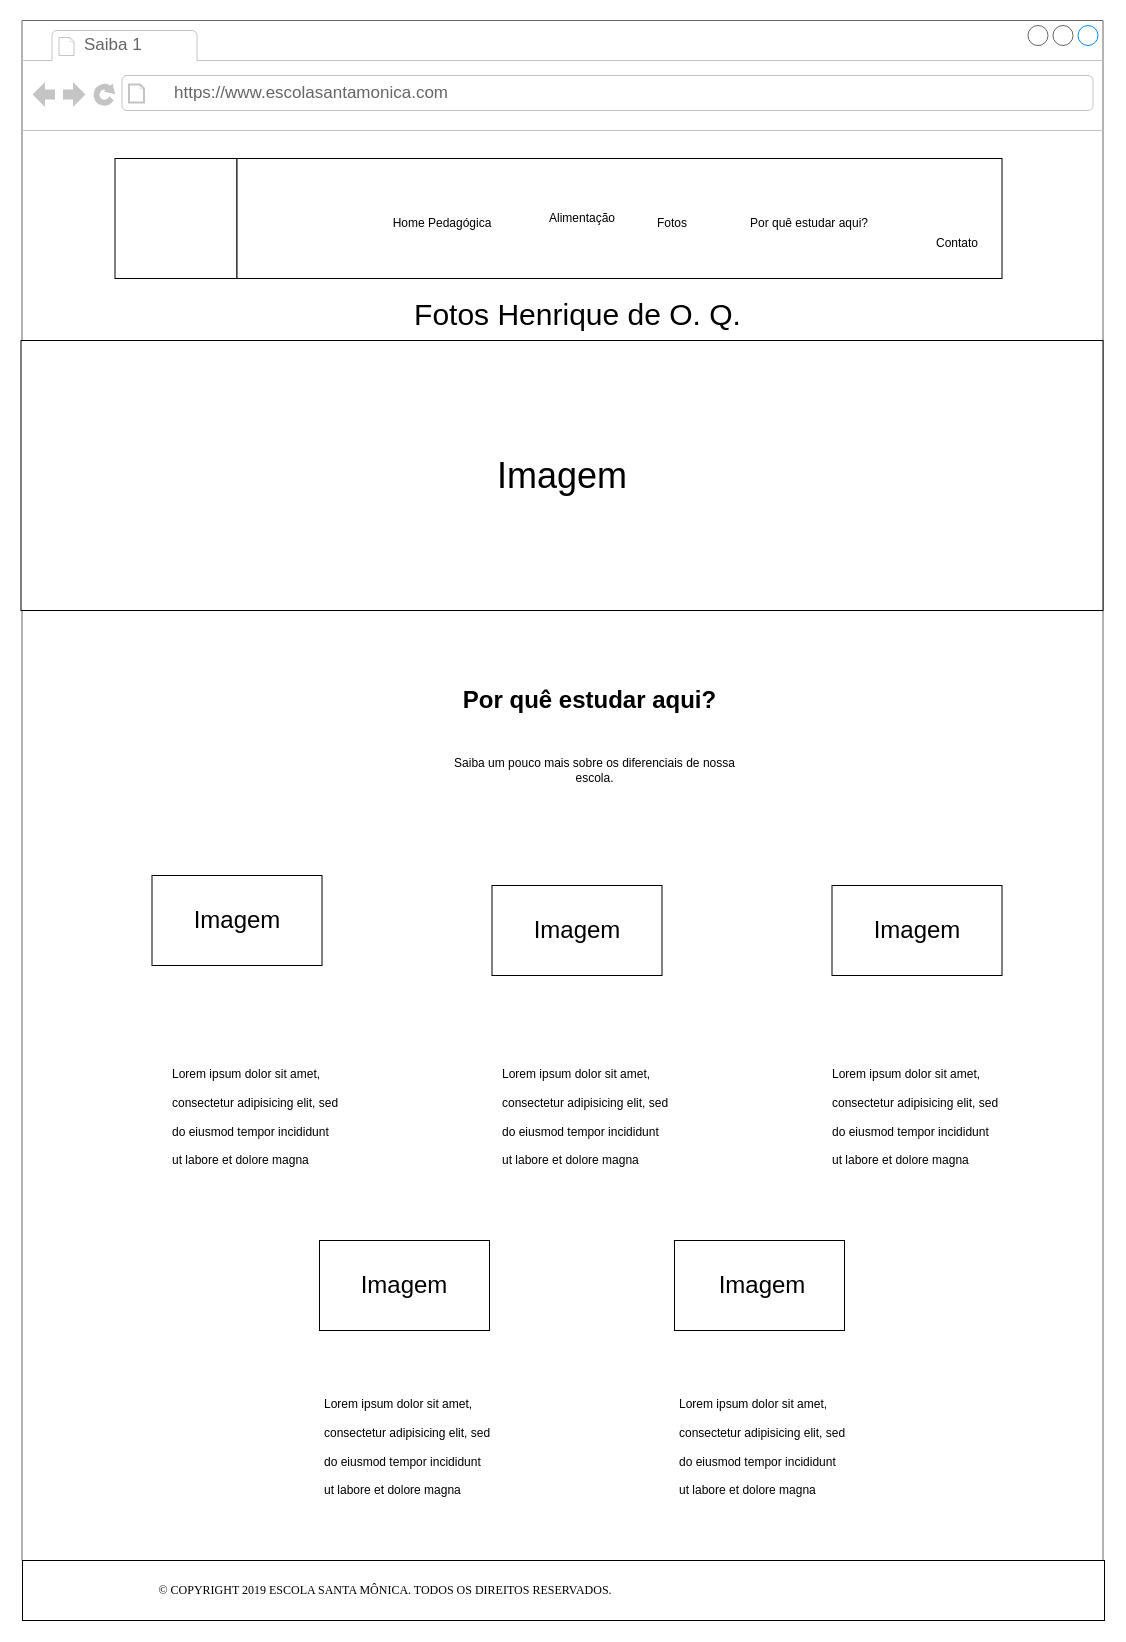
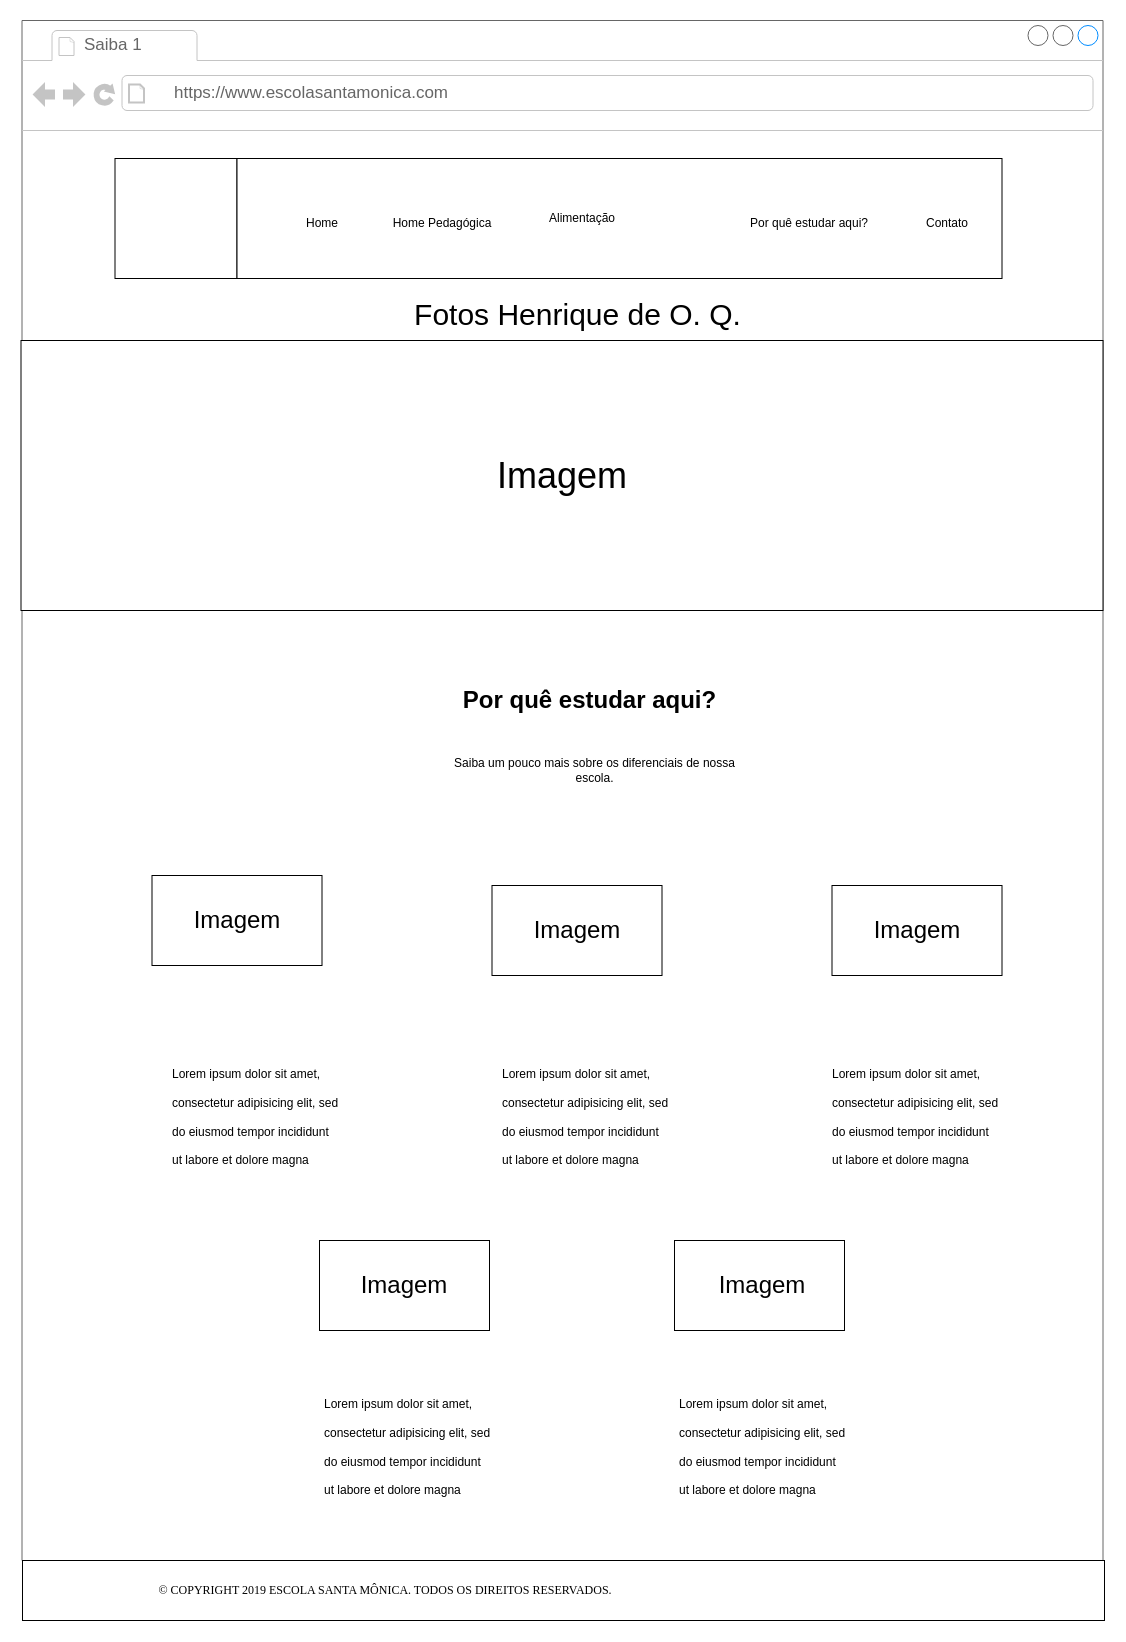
none -> (322, 224)
(672, 224) -> none
(957, 244) -> (947, 224)
